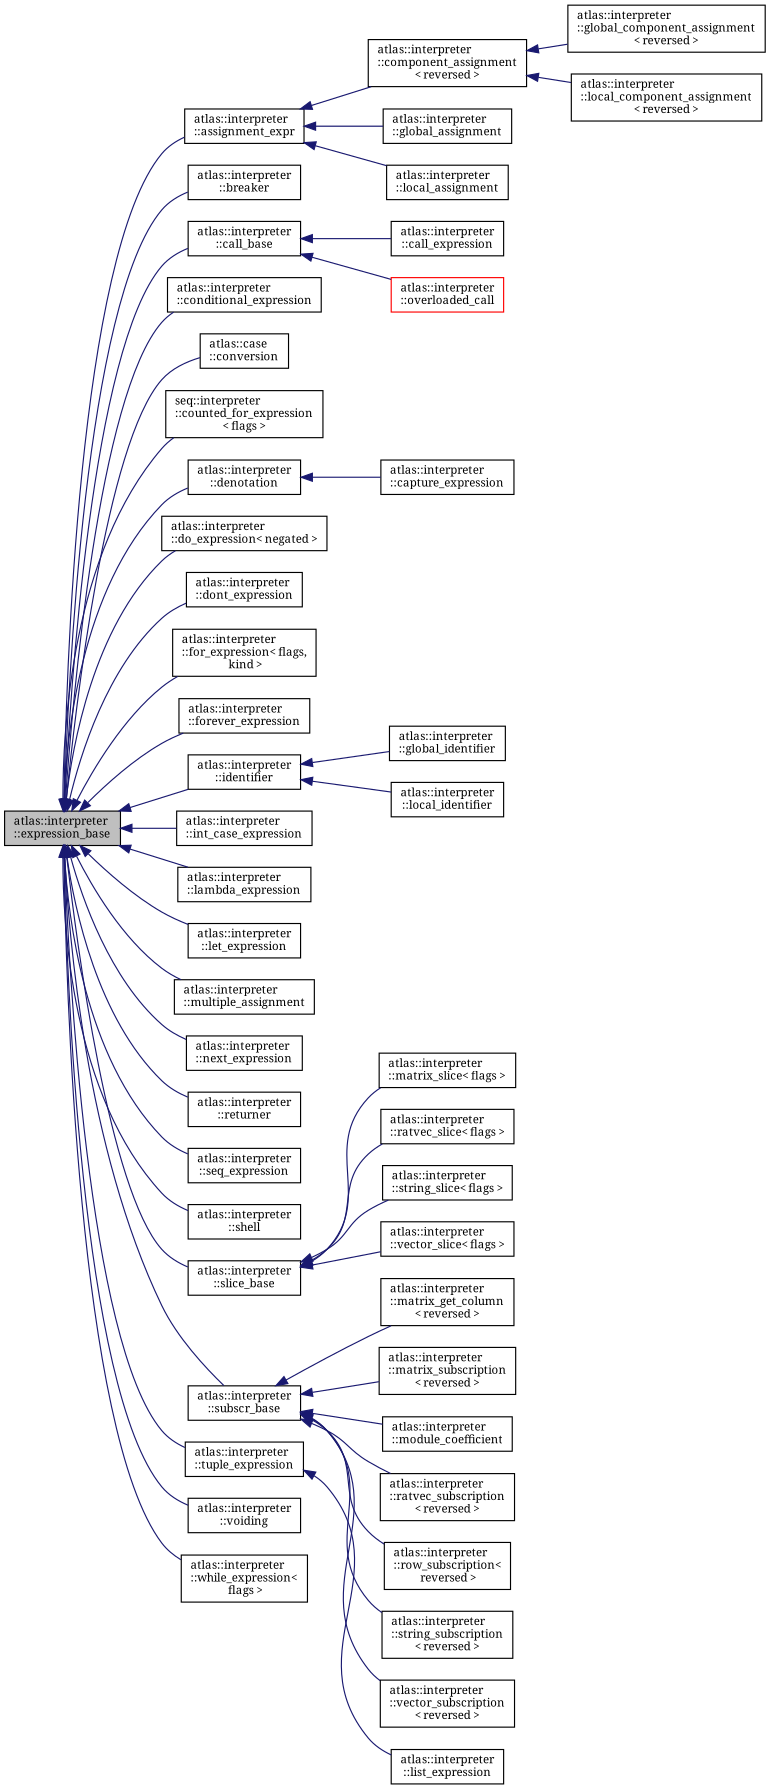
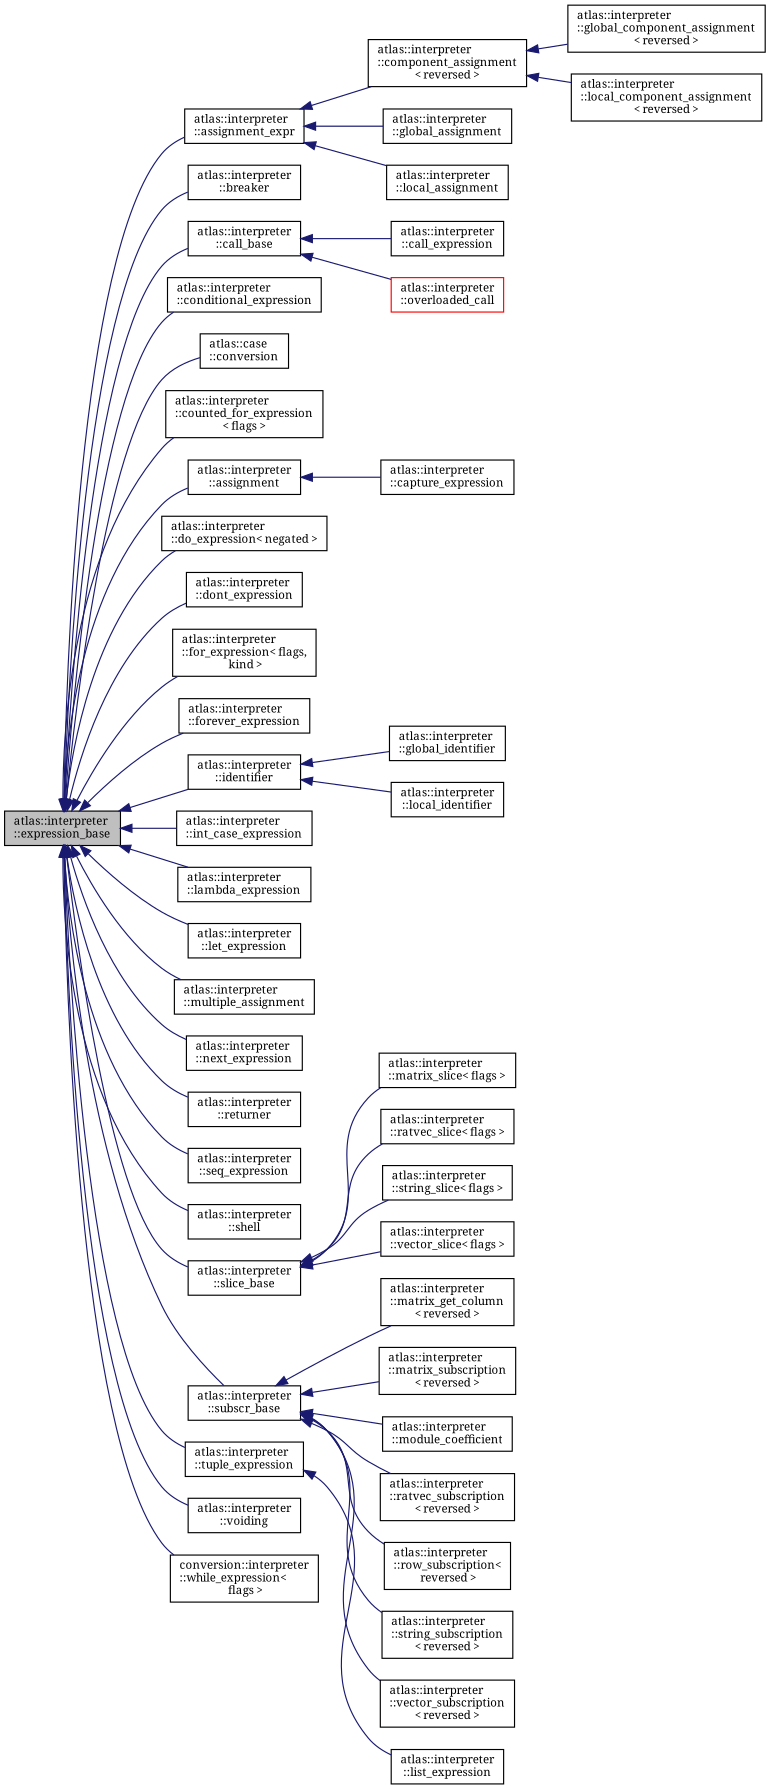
(244, 414) -> (244, 414)
(244, 477) -> (244, 477)
(244, 1579) -> (244, 1579)
